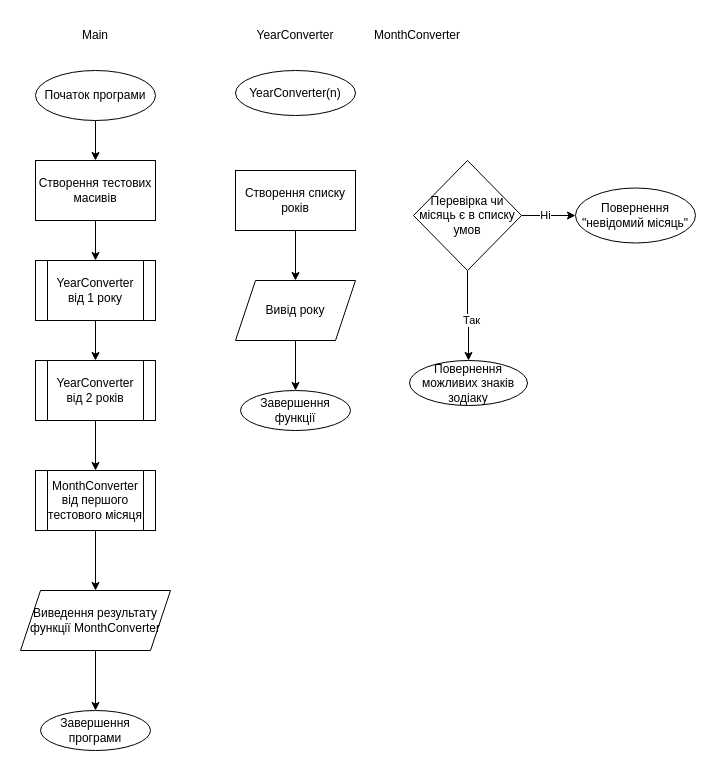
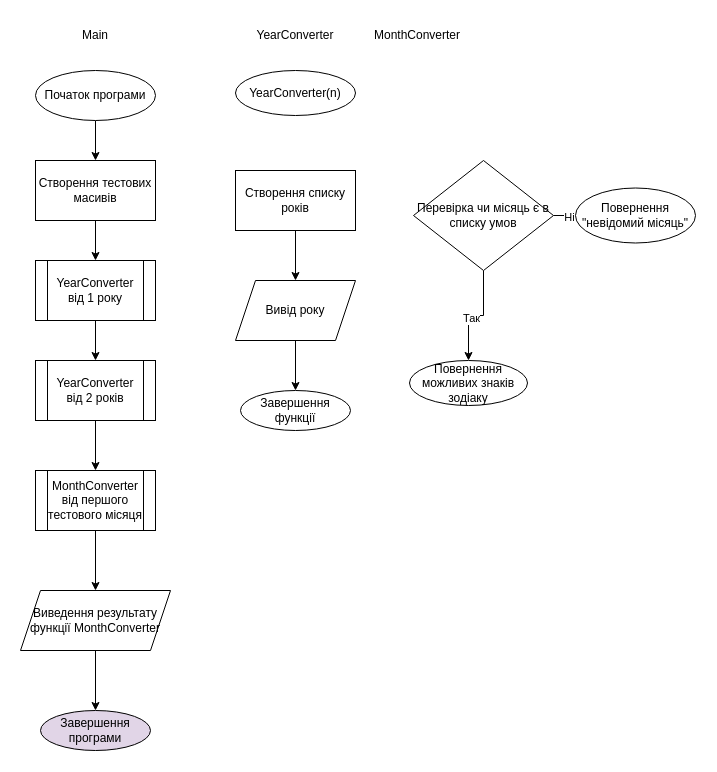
(468, 216) -> (484, 216)
(96, 731) -> (96, 731)
